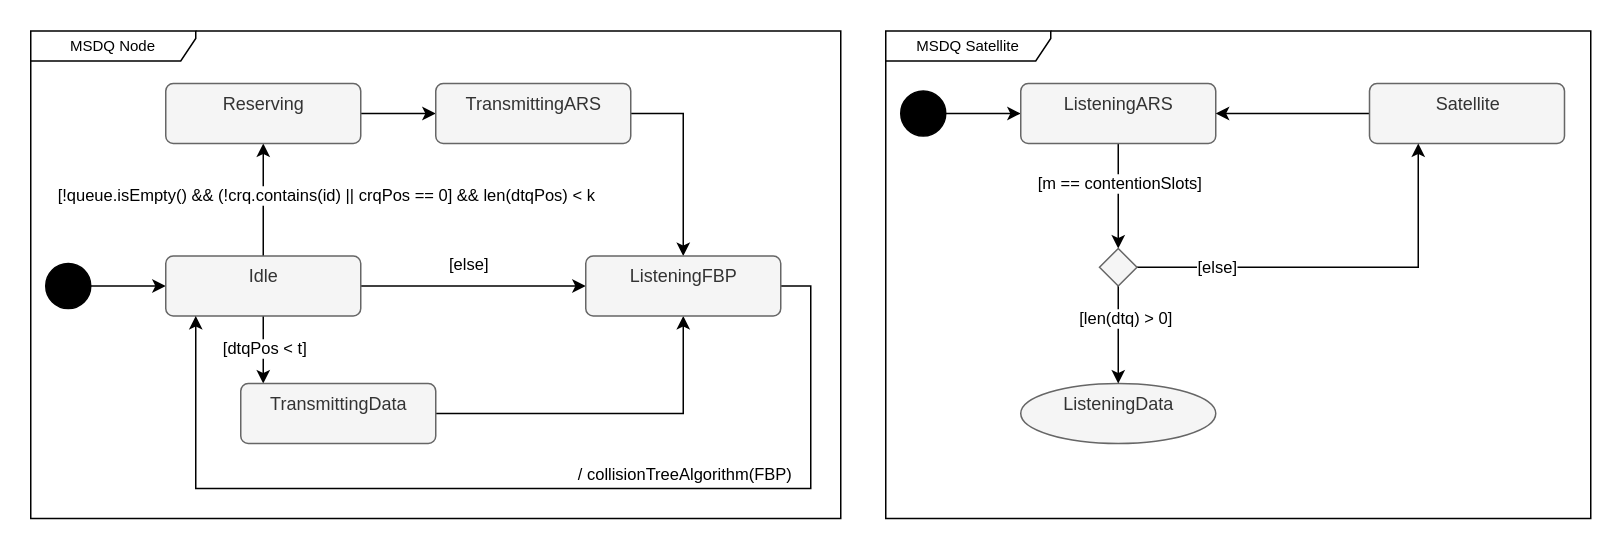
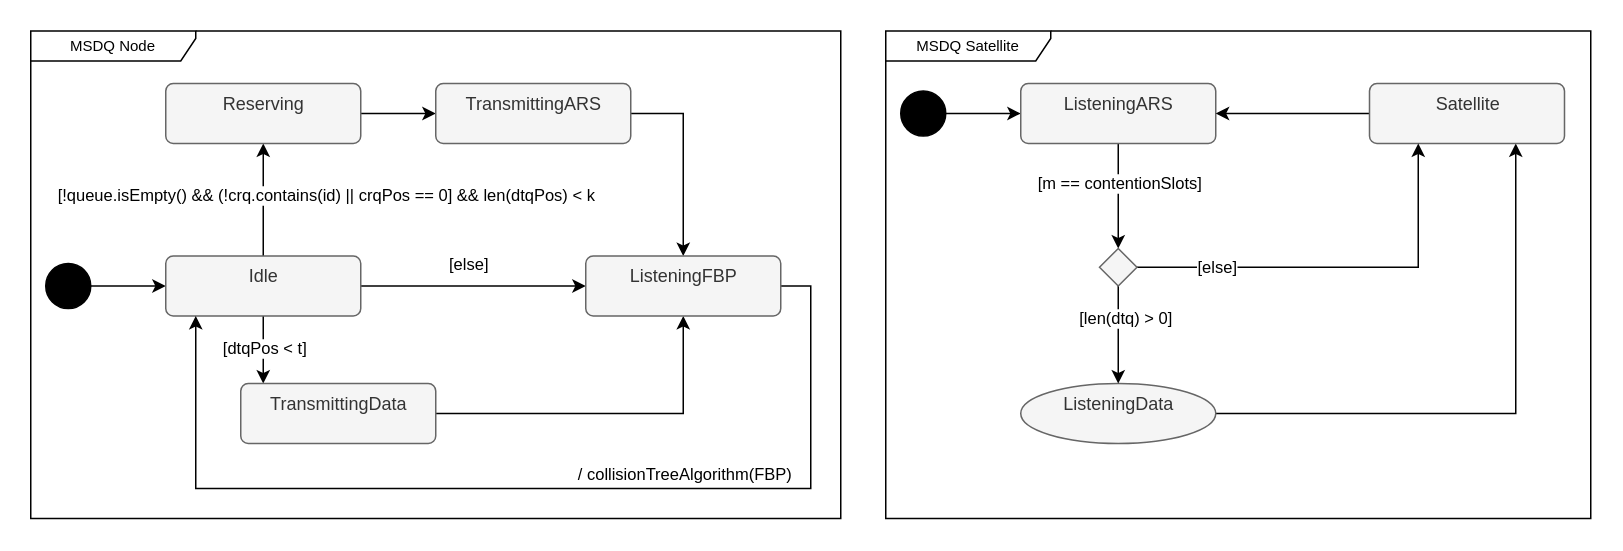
none -> (1496, 413)
